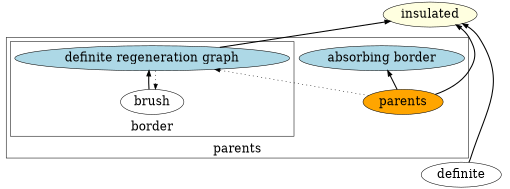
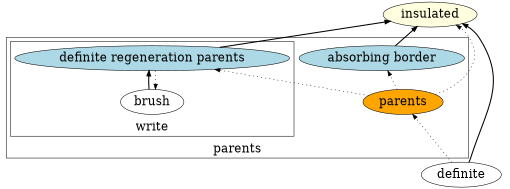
none -> (401, 41)
(152, 58) -> (152, 58)
(472, 66) -> (472, 66)
(394, 82) -> (394, 82)
(152, 127) -> (152, 127)
none -> (434, 140)
